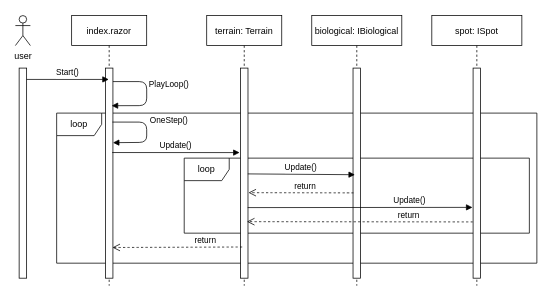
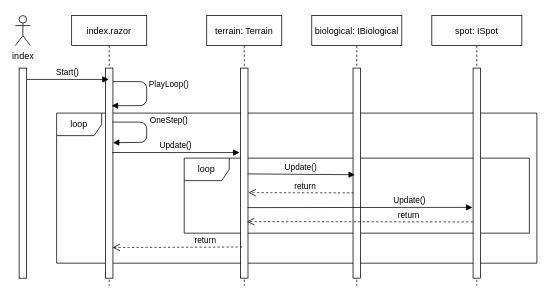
(23, 56) -> (23, 56)
